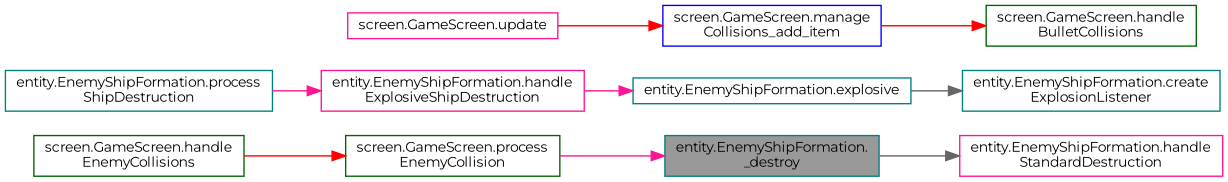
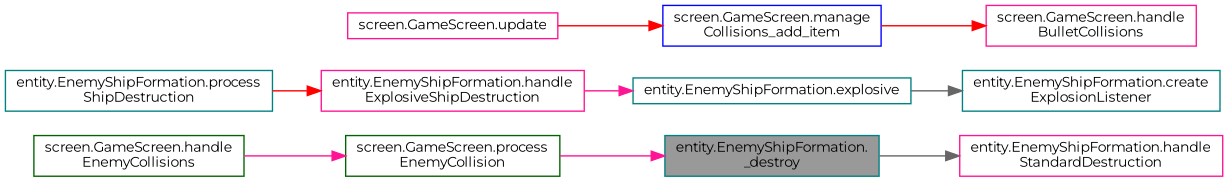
(1091, 26) -> (1091, 26)
(290, 91) -> (290, 91)
(288, 156) -> (288, 156)
